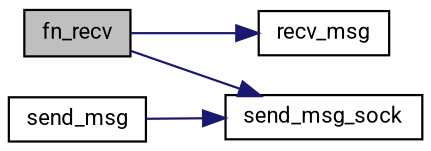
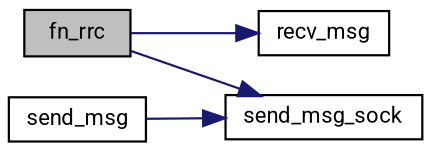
(77, 33) -> (77, 33)
